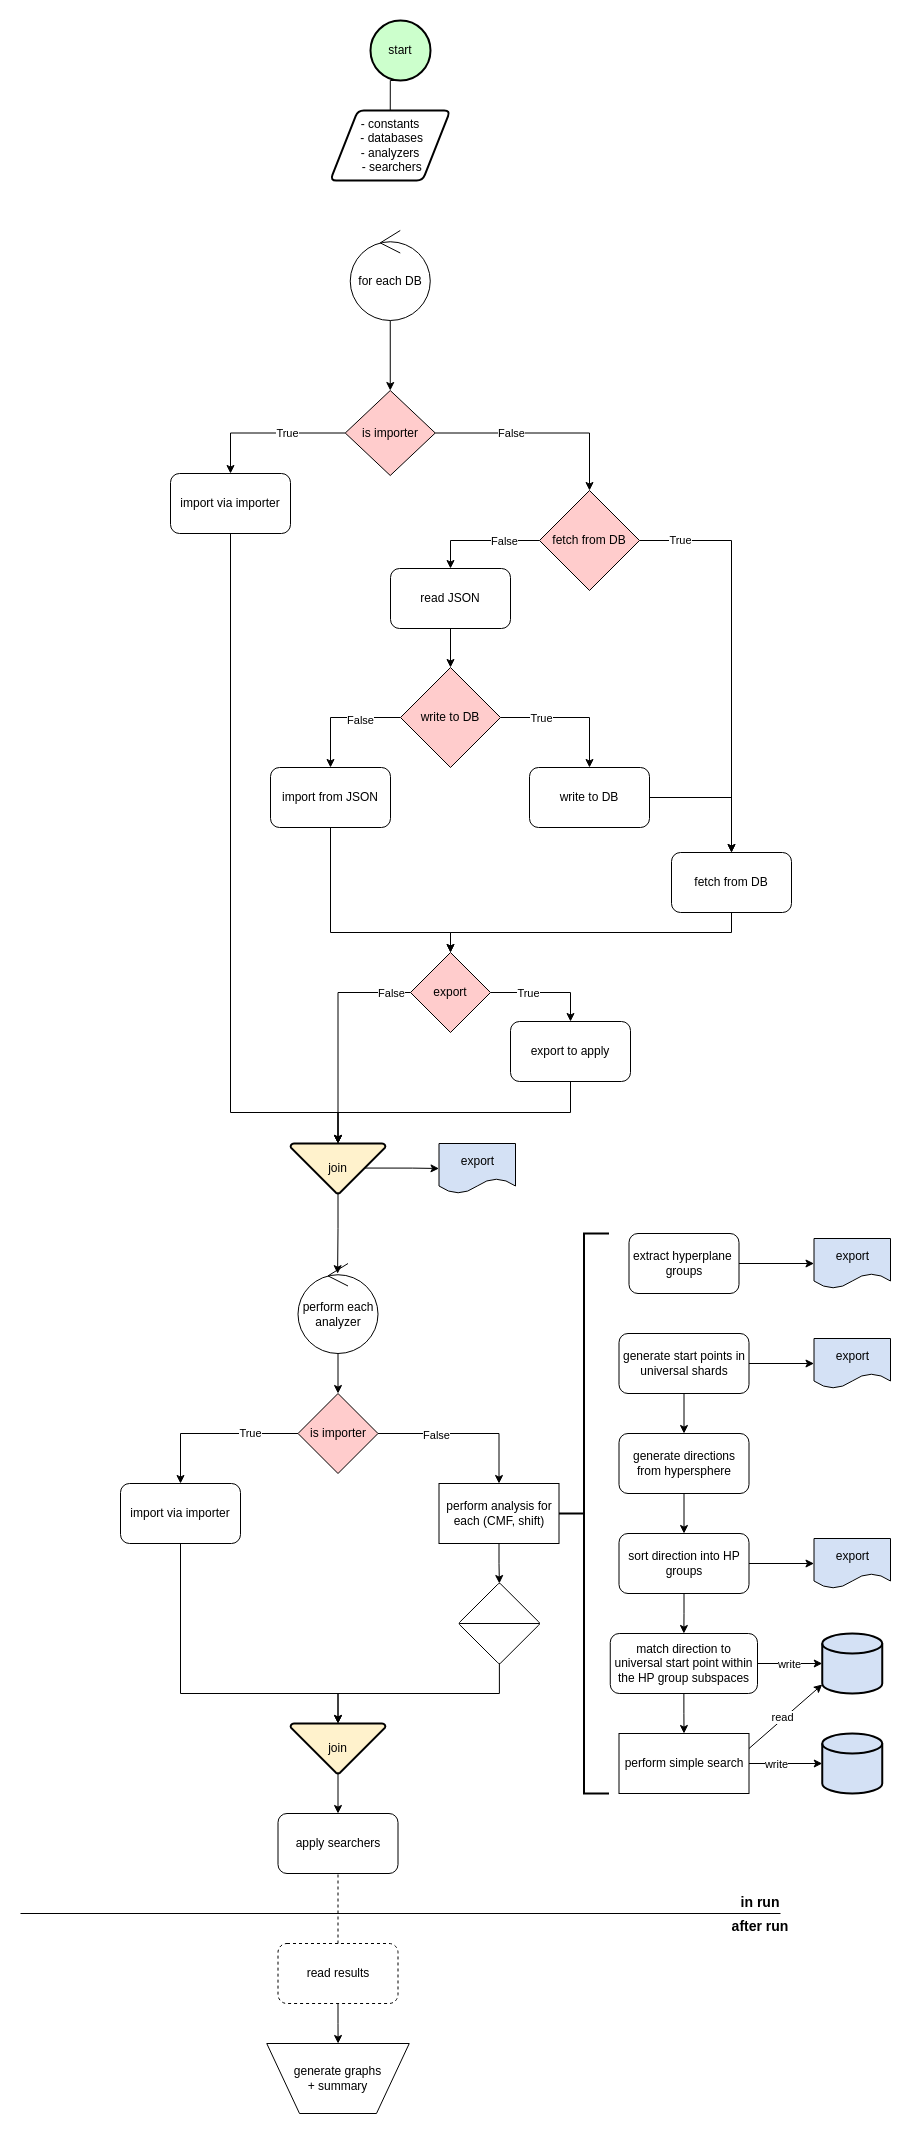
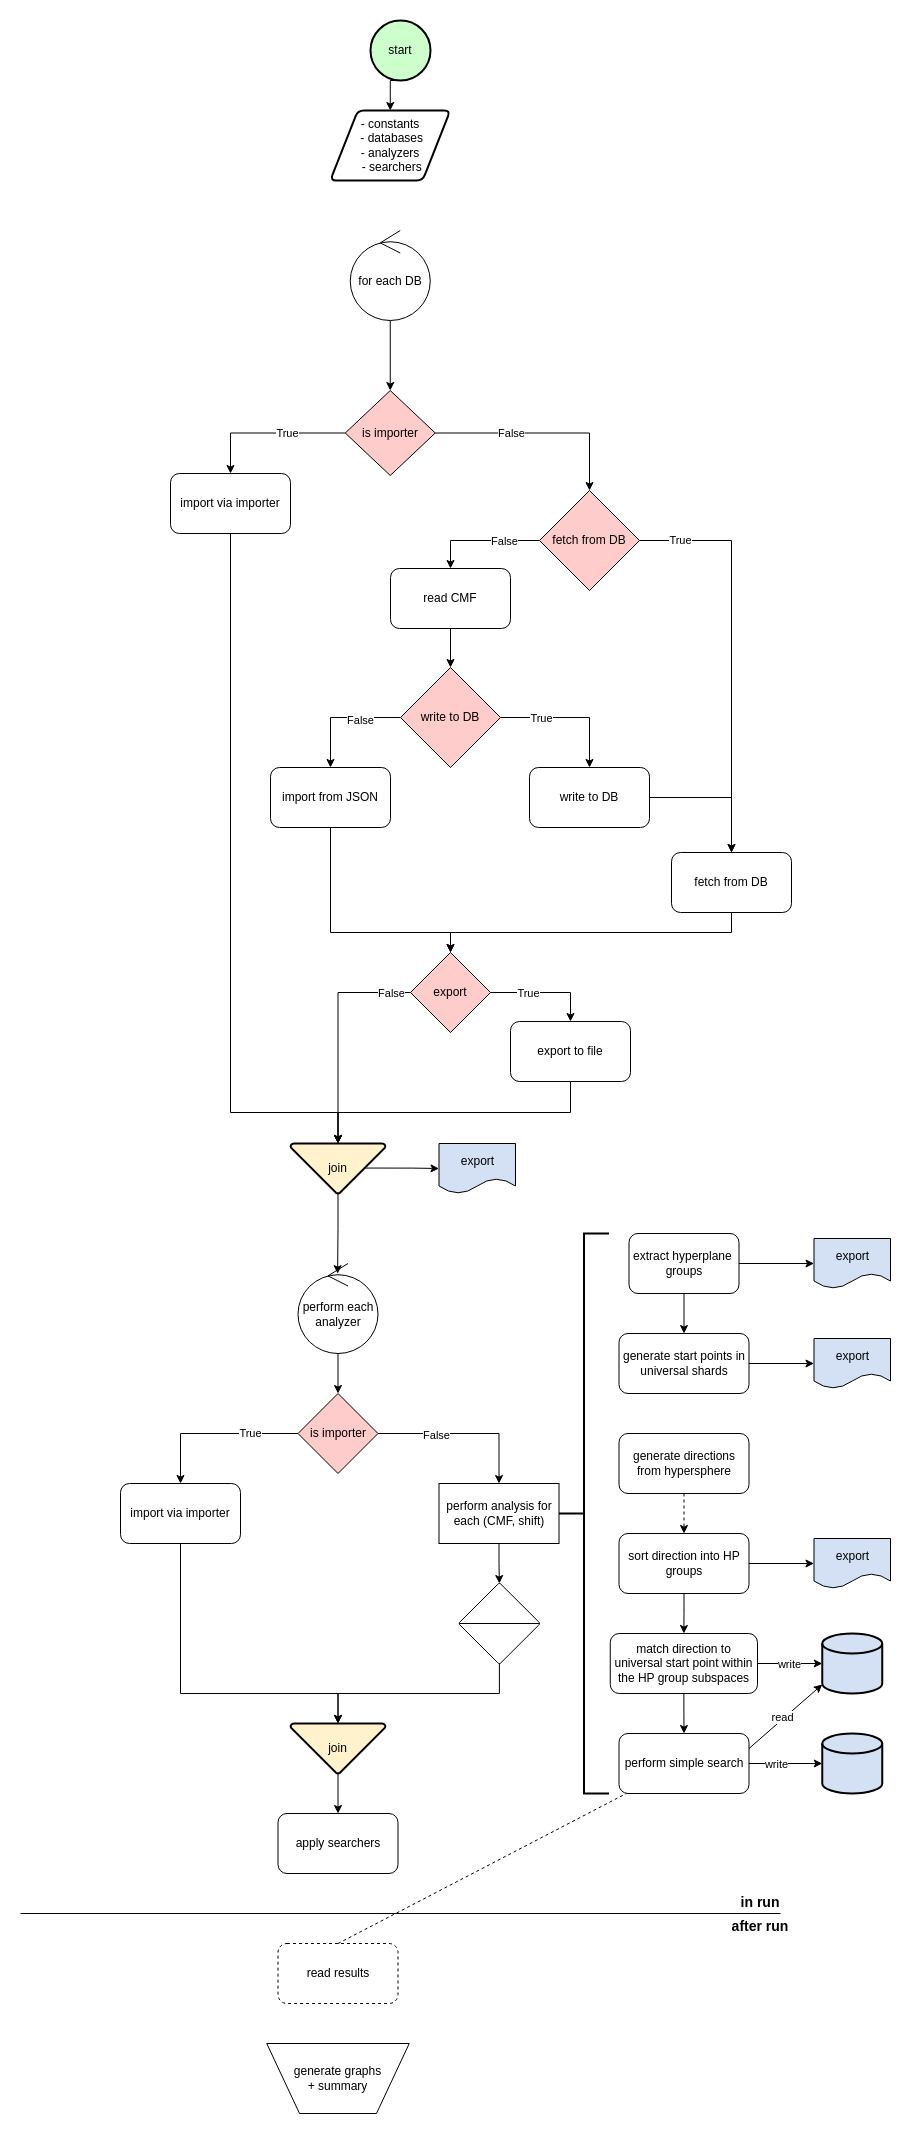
(390, 105) -> (390, 102)
(451, 599) -> (451, 599)
(571, 1052) -> (571, 1052)
none -> (684, 1310)
(684, 1410) -> none
(684, 1509) -> (684, 1509)
(684, 1764) -> (684, 1764)
(338, 1909) -> (513, 1853)
(338, 2020) -> none
